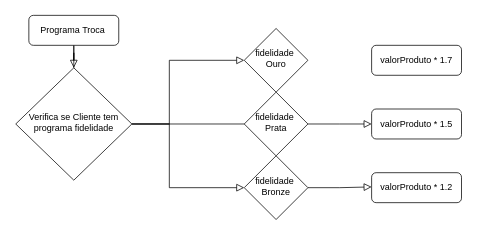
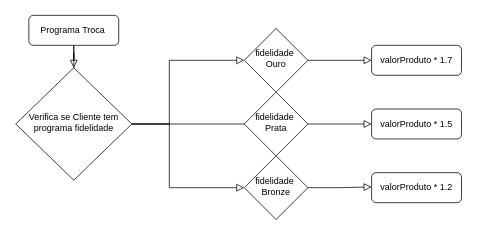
none -> (336, 60)
